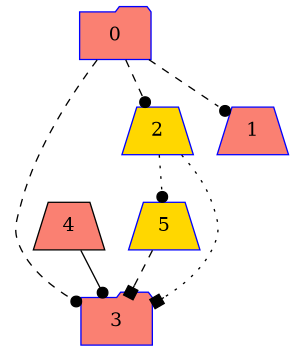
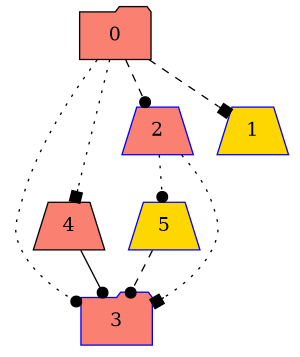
(115, 36) -> (115, 36)
(184, 83) -> (184, 83)
none -> (94, 124)
(158, 131) -> (158, 131)
(253, 131) -> (253, 131)
(28, 182) -> (28, 182)
(143, 269) -> (143, 269)
